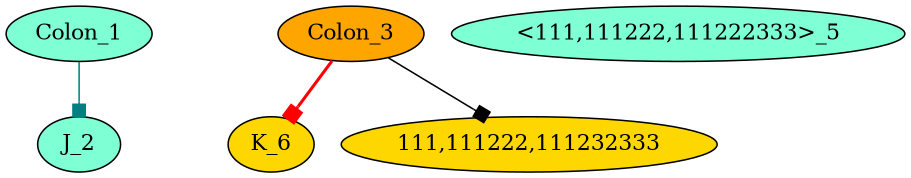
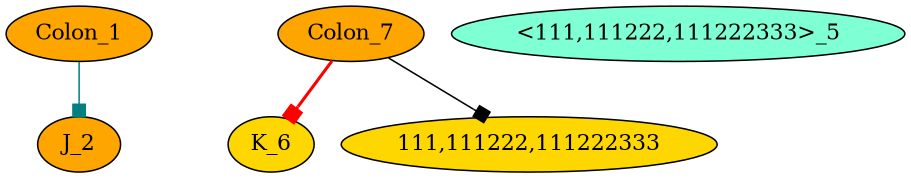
(79, 34) -> (79, 34)
(351, 34) -> (351, 34)
(79, 144) -> (79, 144)
(529, 144) -> (529, 144)
